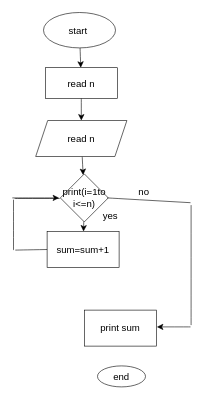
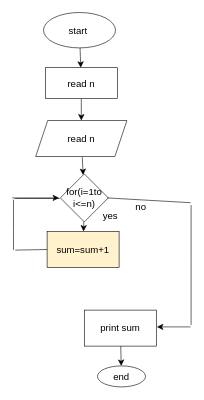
(144, 191) -> (141, 206)
(84, 198) -> (84, 198)
(83, 249) -> (83, 249)
none -> (121, 360)
